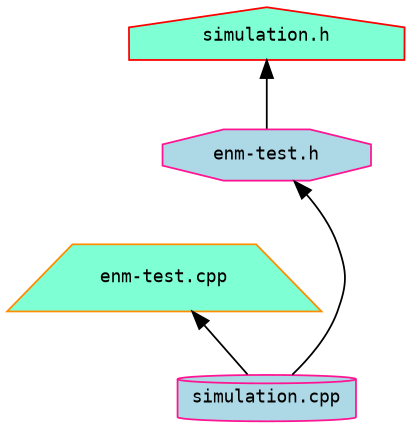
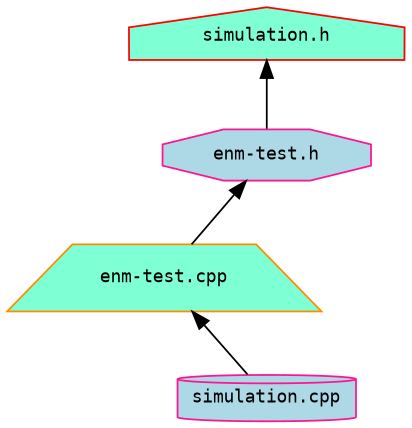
(344, 288) -> (213, 220)
